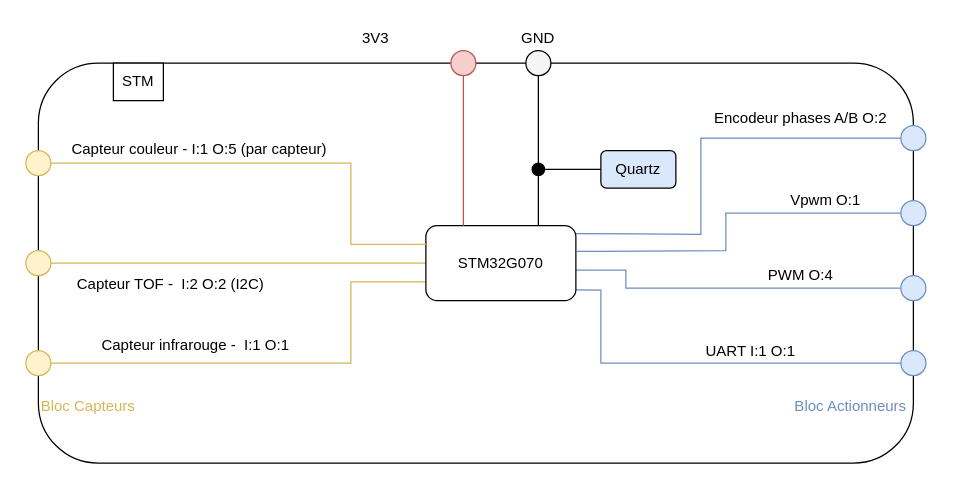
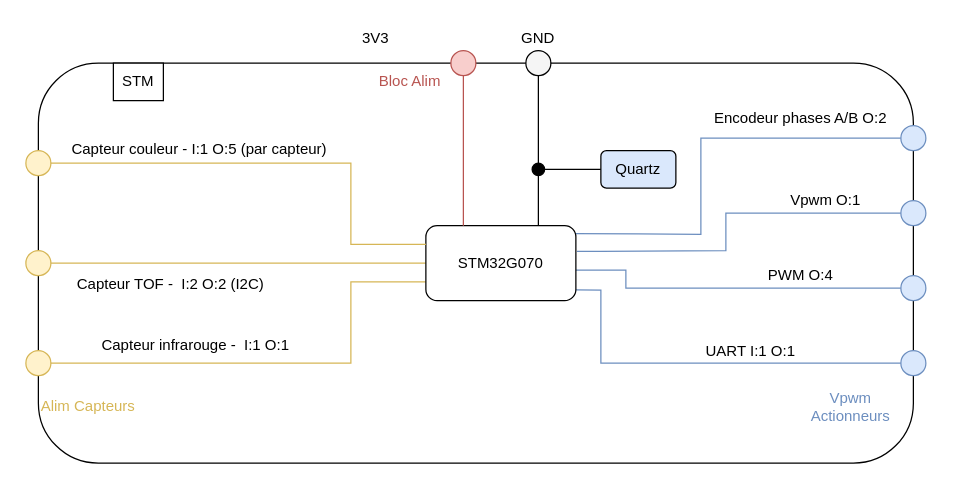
none -> (410, 82)
(88, 407) -> (88, 407)
(851, 407) -> (851, 407)
